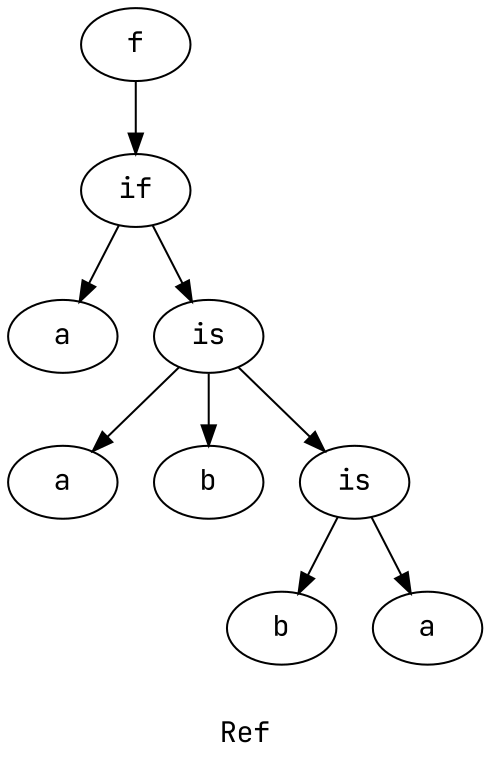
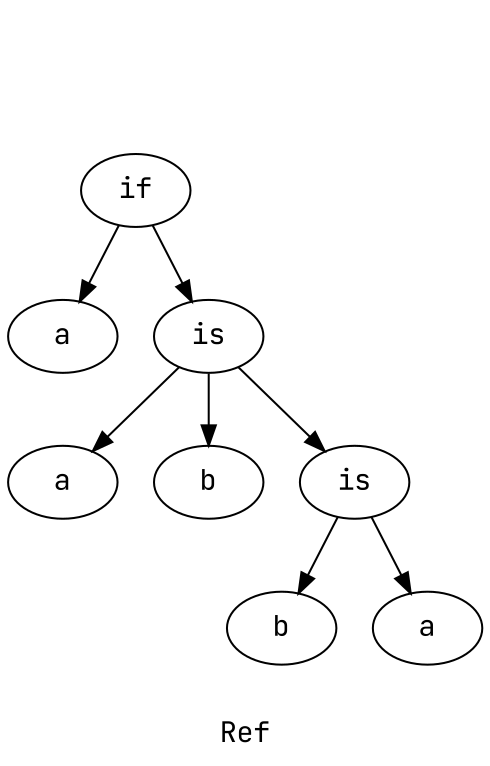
(136, 45) -> none
